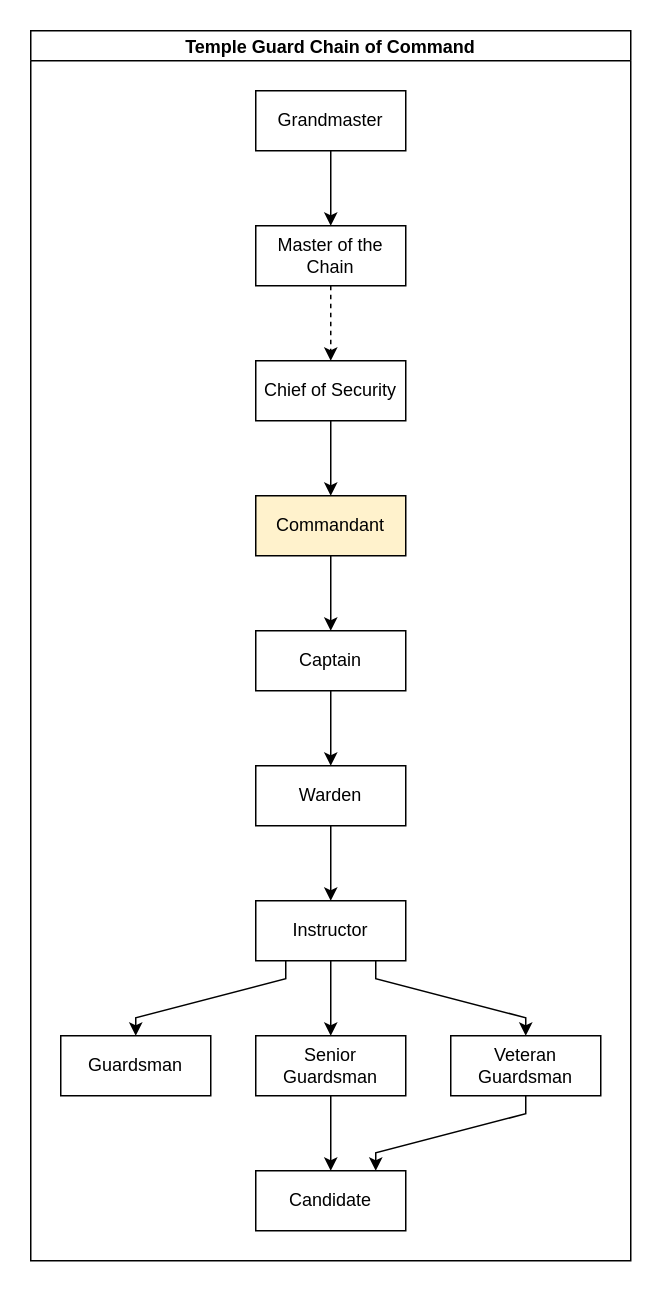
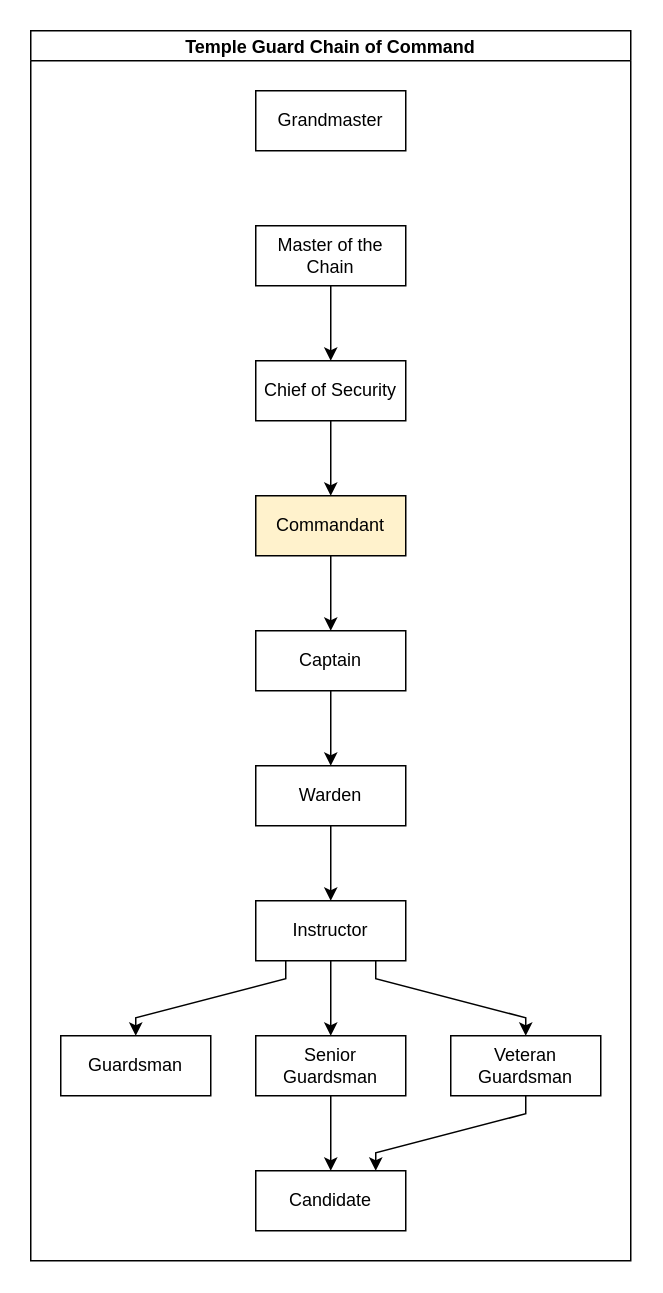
(331, 183) -> none
(331, 319) -> (331, 319)
